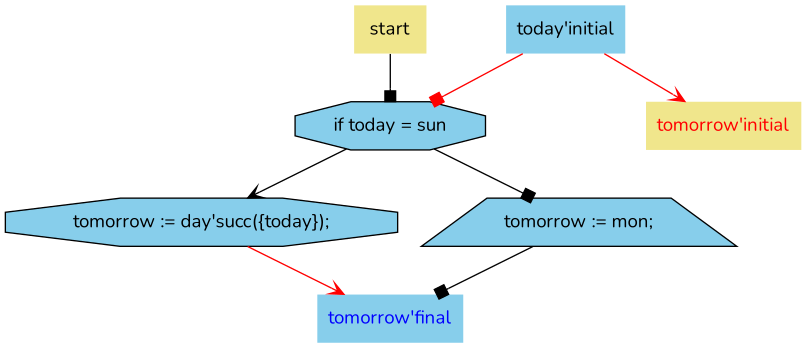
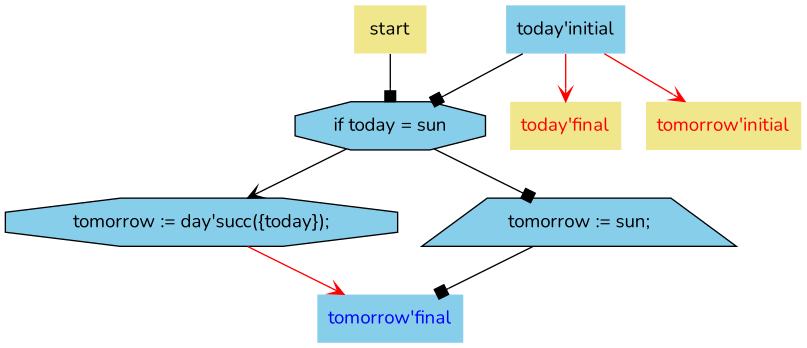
(483, 75) -> (483, 75)
none -> (566, 126)
(579, 222) -> (579, 222)
